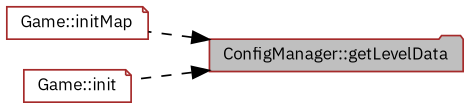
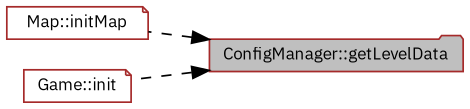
(77, 23) -> (77, 23)
